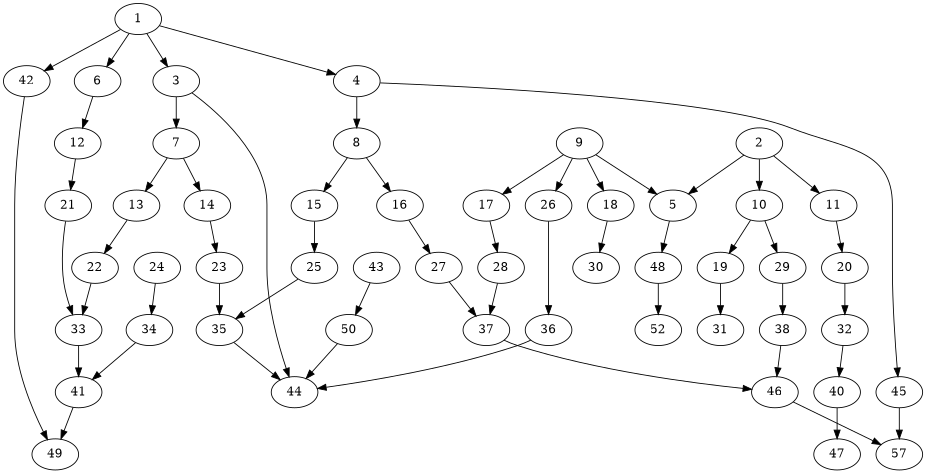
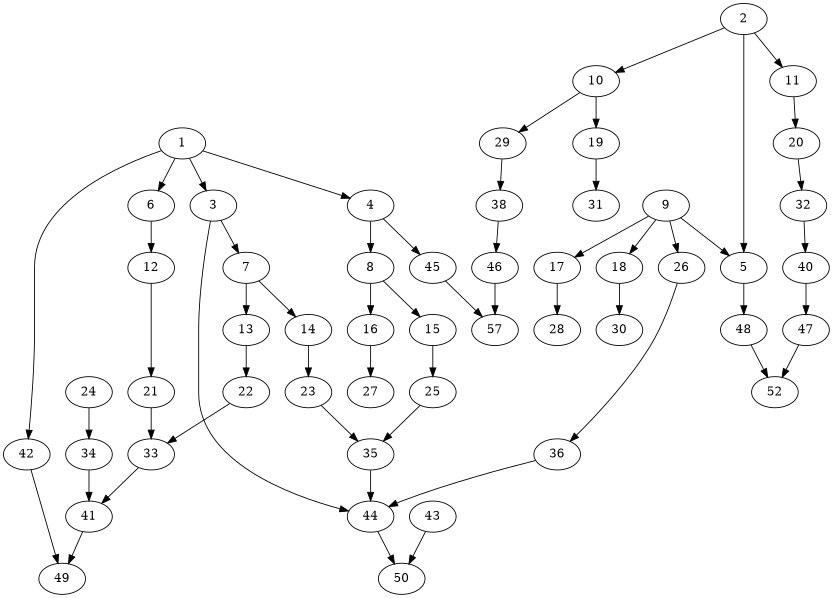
(486, 330) -> none
none -> (792, 357)
(325, 358) -> (384, 544)
